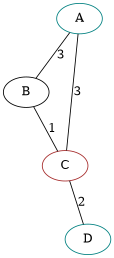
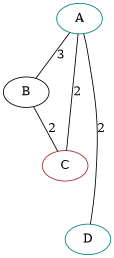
(78, 92) -> (78, 92)
(52, 129) -> (52, 129)
(77, 203) -> (97, 129)
